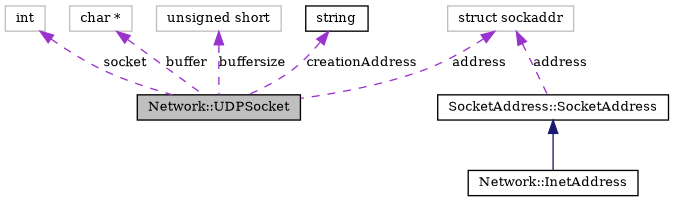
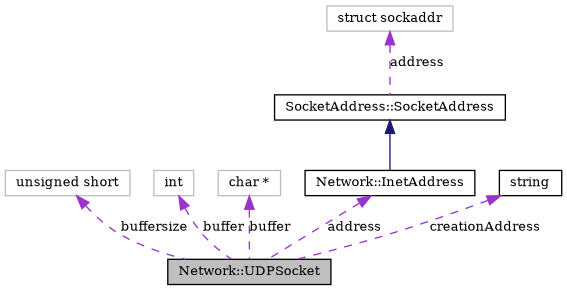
(125, 63) -> (223, 227)
(396, 79) -> (314, 231)
